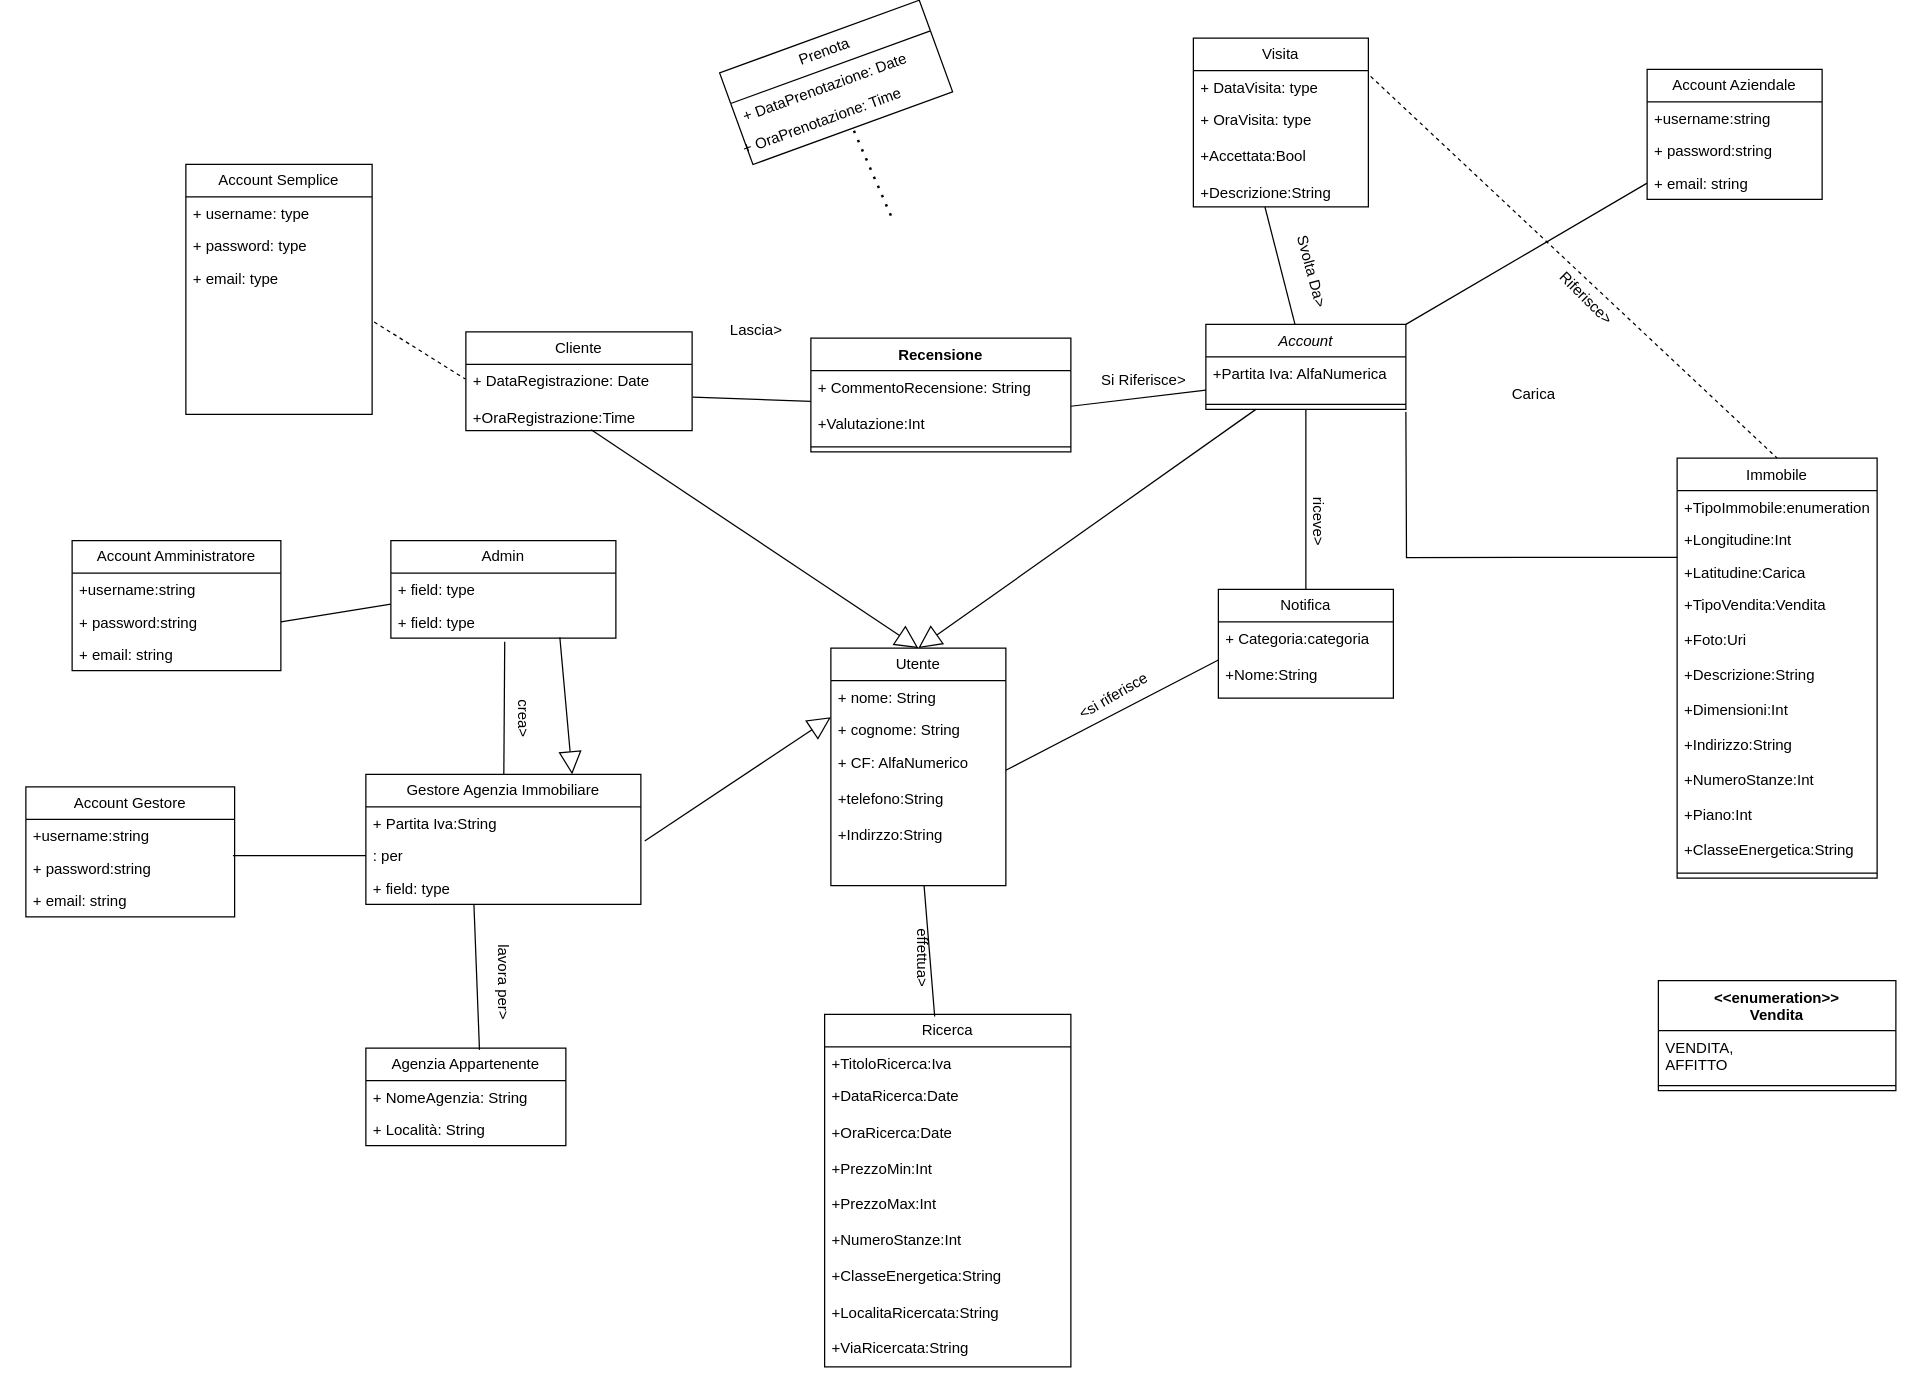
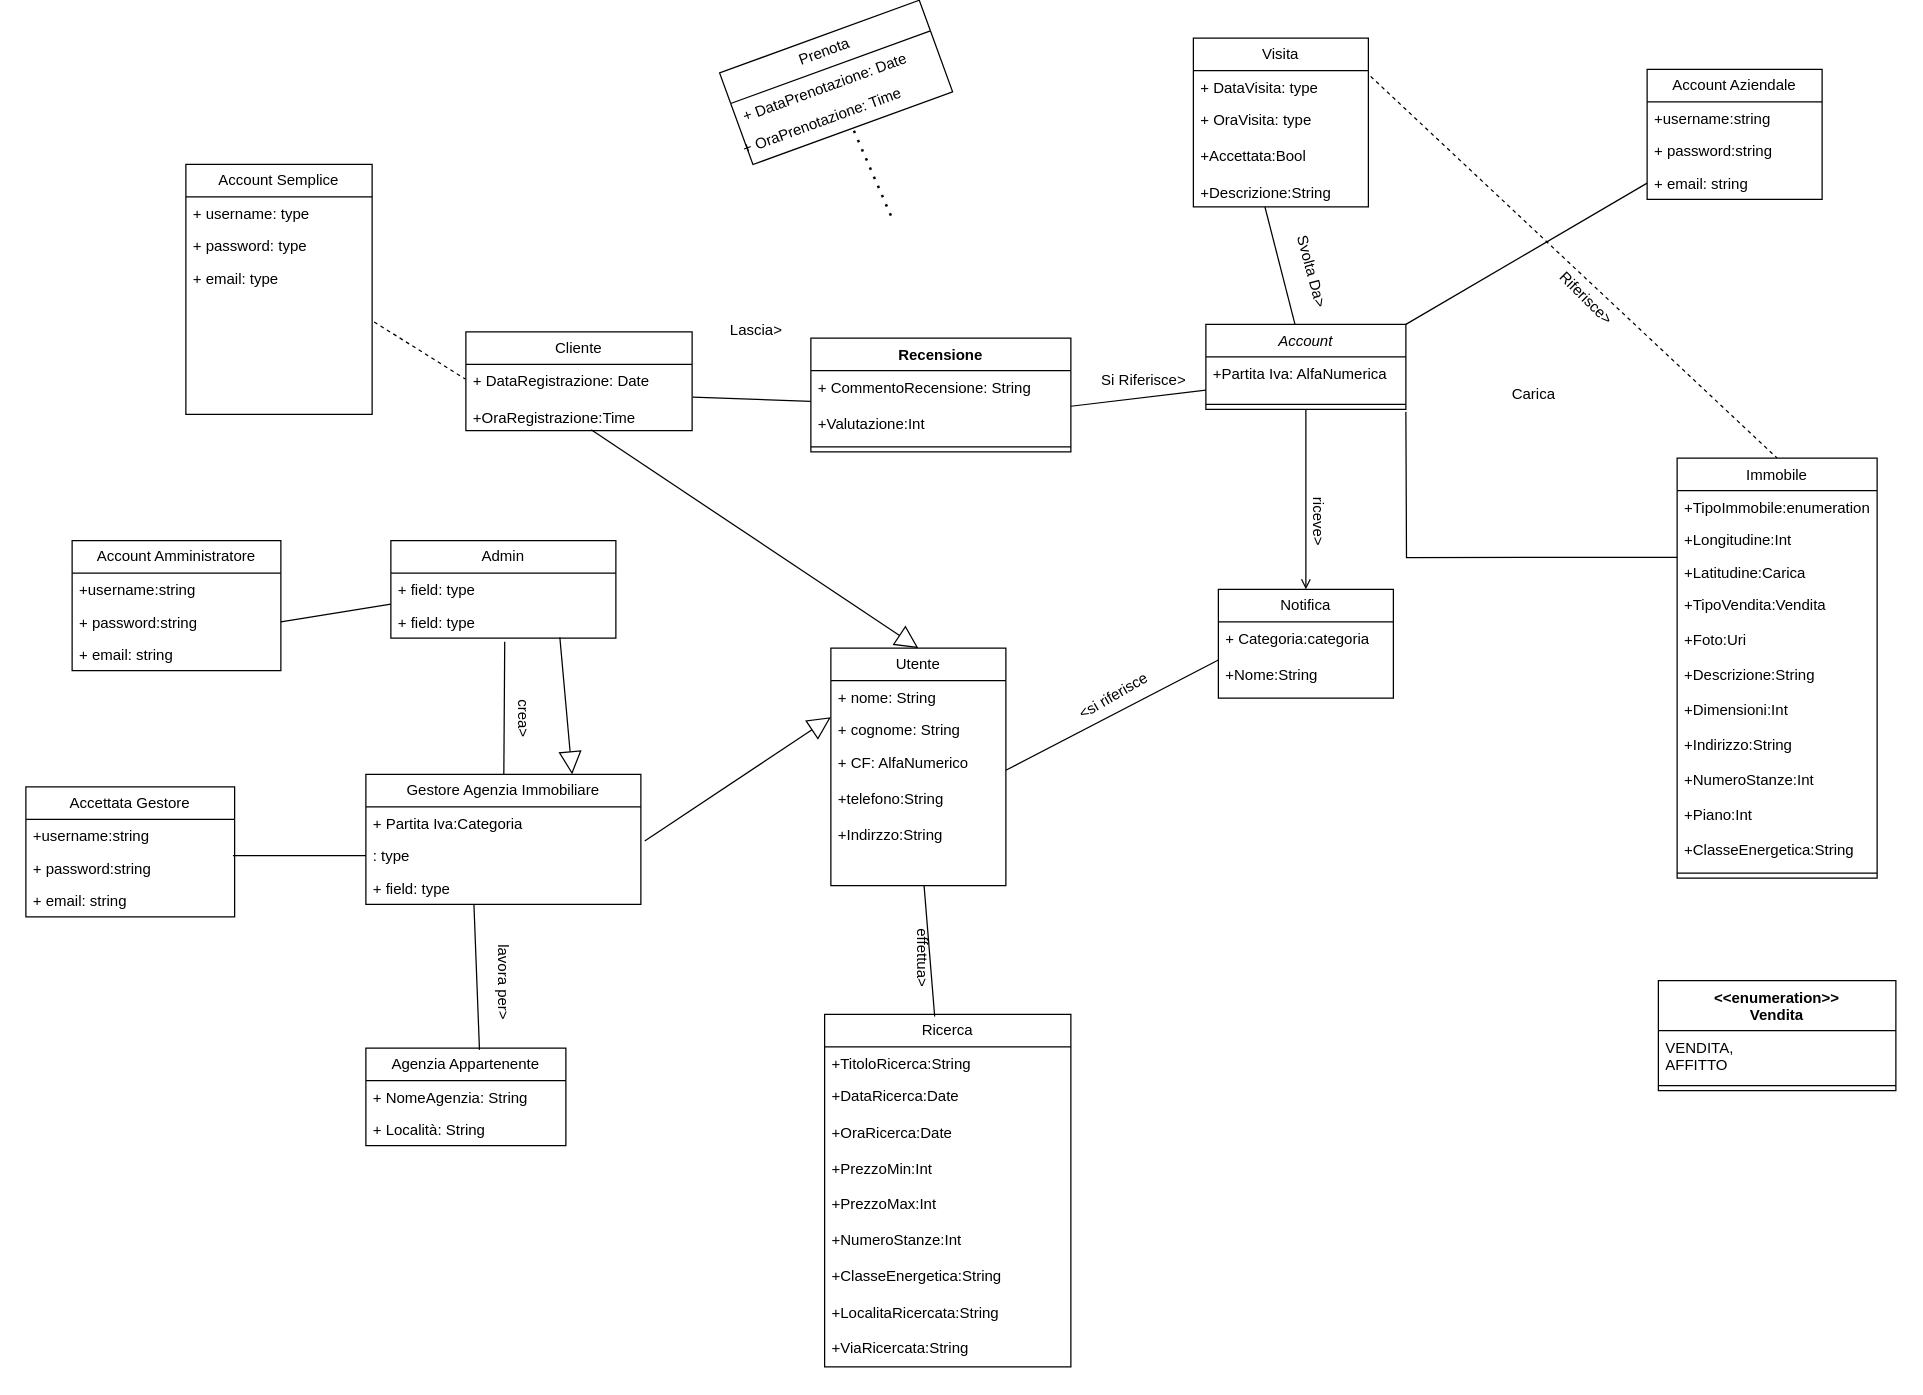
(1094, 523) -> none
(1306, 583) -> (1306, 583)
(130, 803) -> (130, 803)
(447, 825) -> (460, 825)
(390, 857) -> (394, 857)
(900, 1065) -> (910, 1065)
